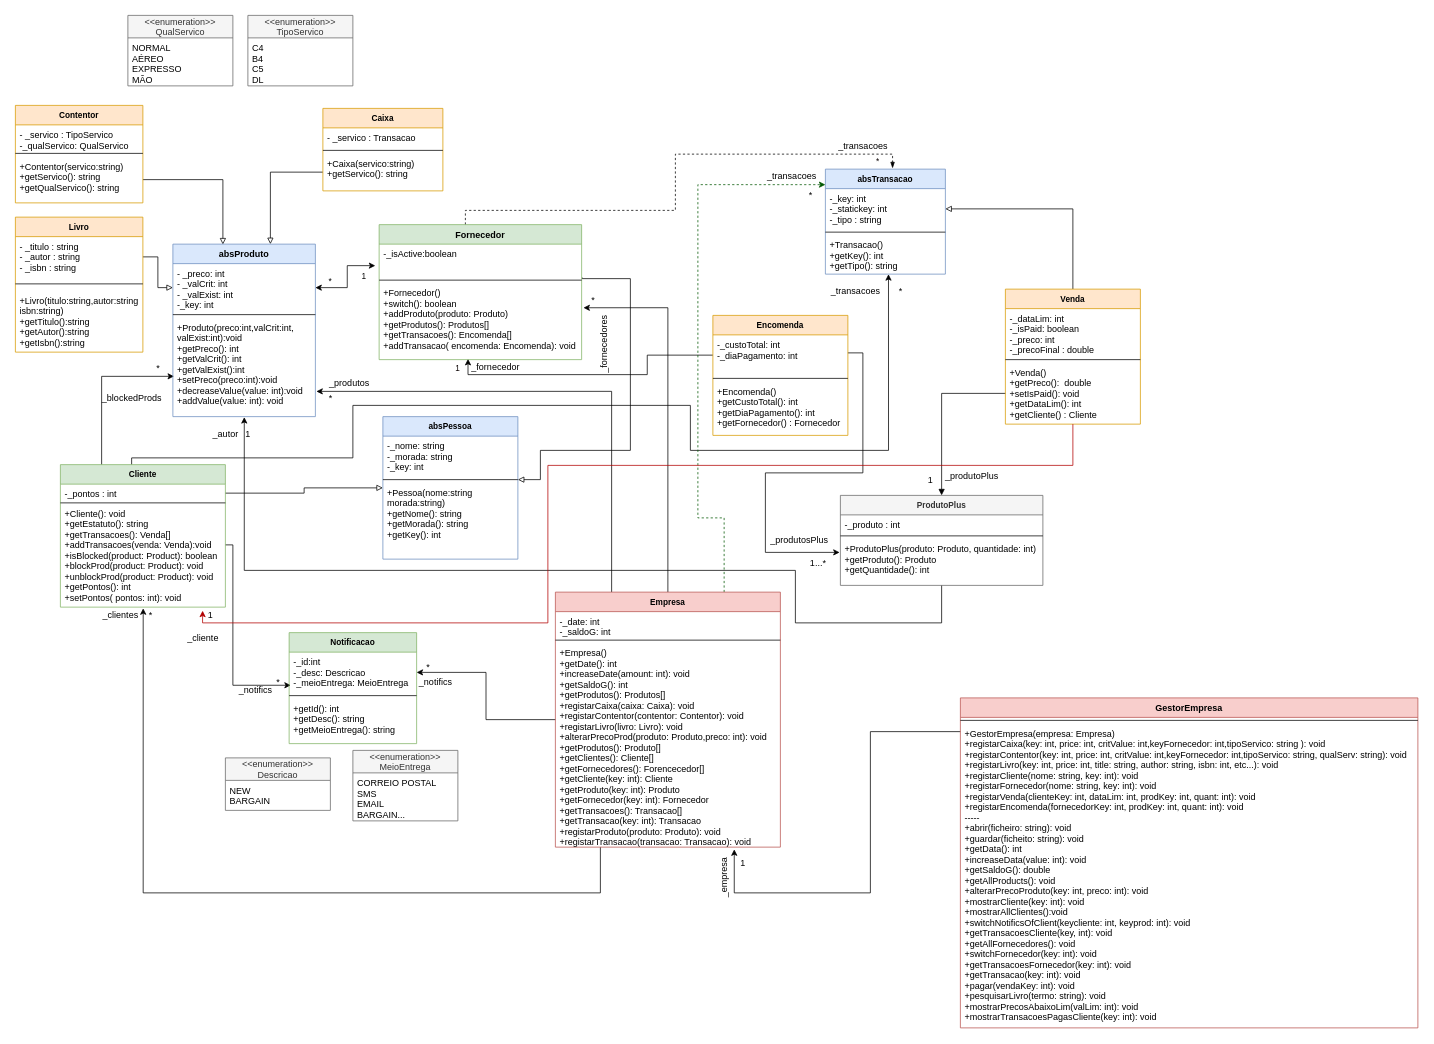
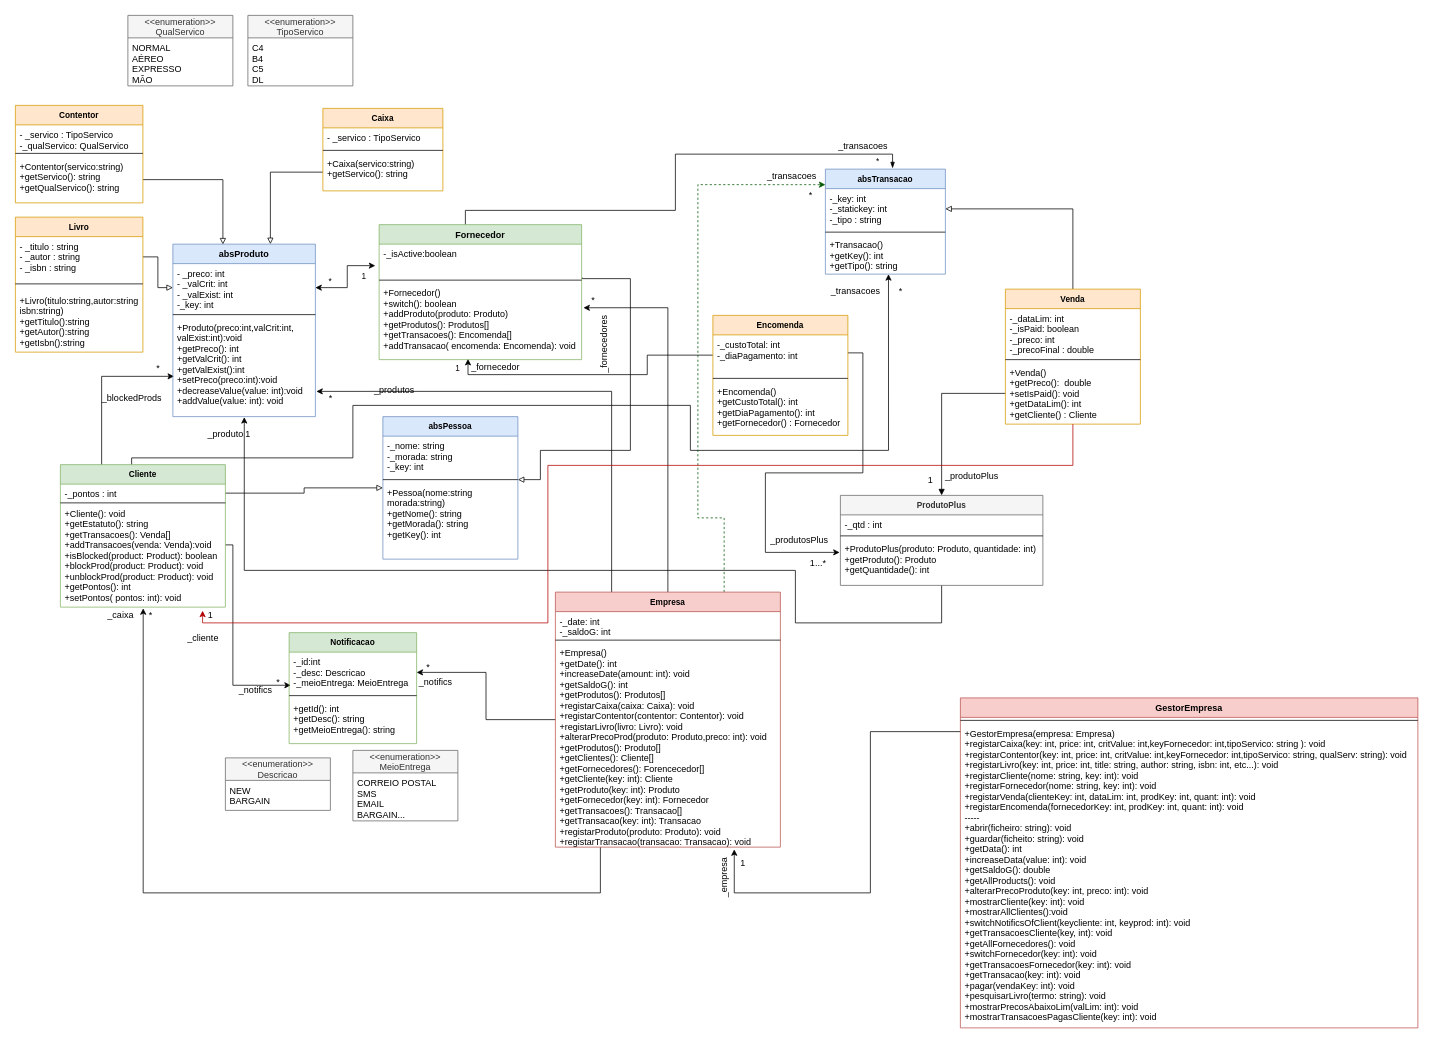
(377, 138) -> (379, 138)
(675, 181) -> (675, 181)
(349, 383) -> (394, 390)
(226, 434) -> (226, 434)
(878, 525) -> (868, 525)
(121, 615) -> (121, 615)
